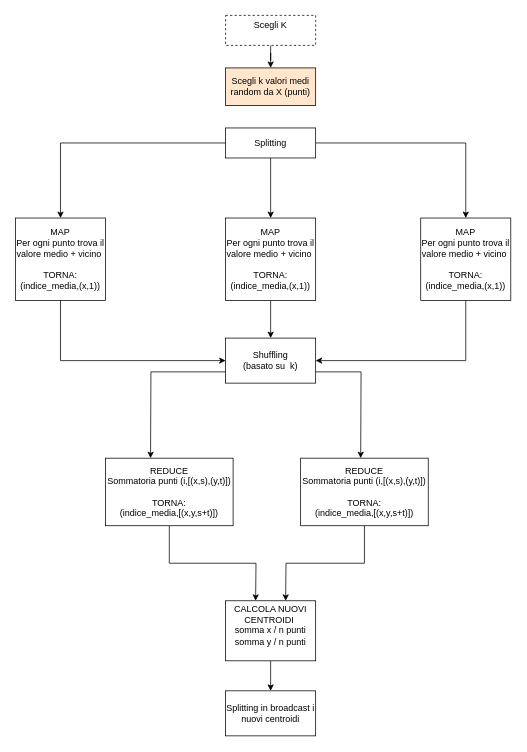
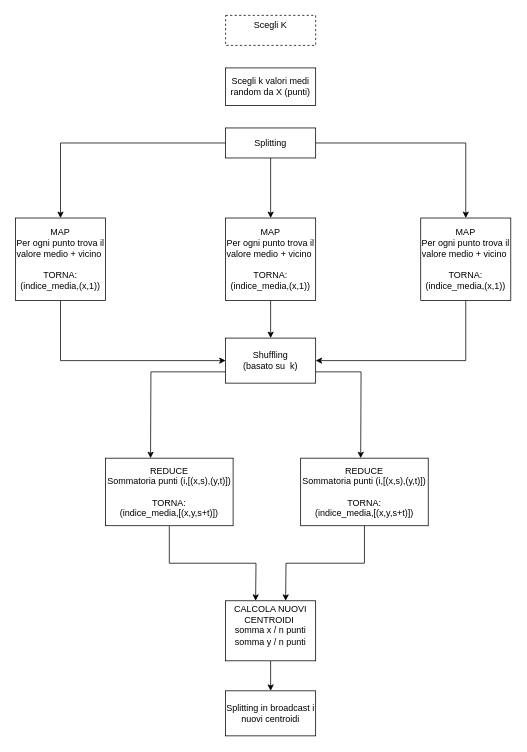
(270, 59) -> none
(270, 87) -> (270, 87)
